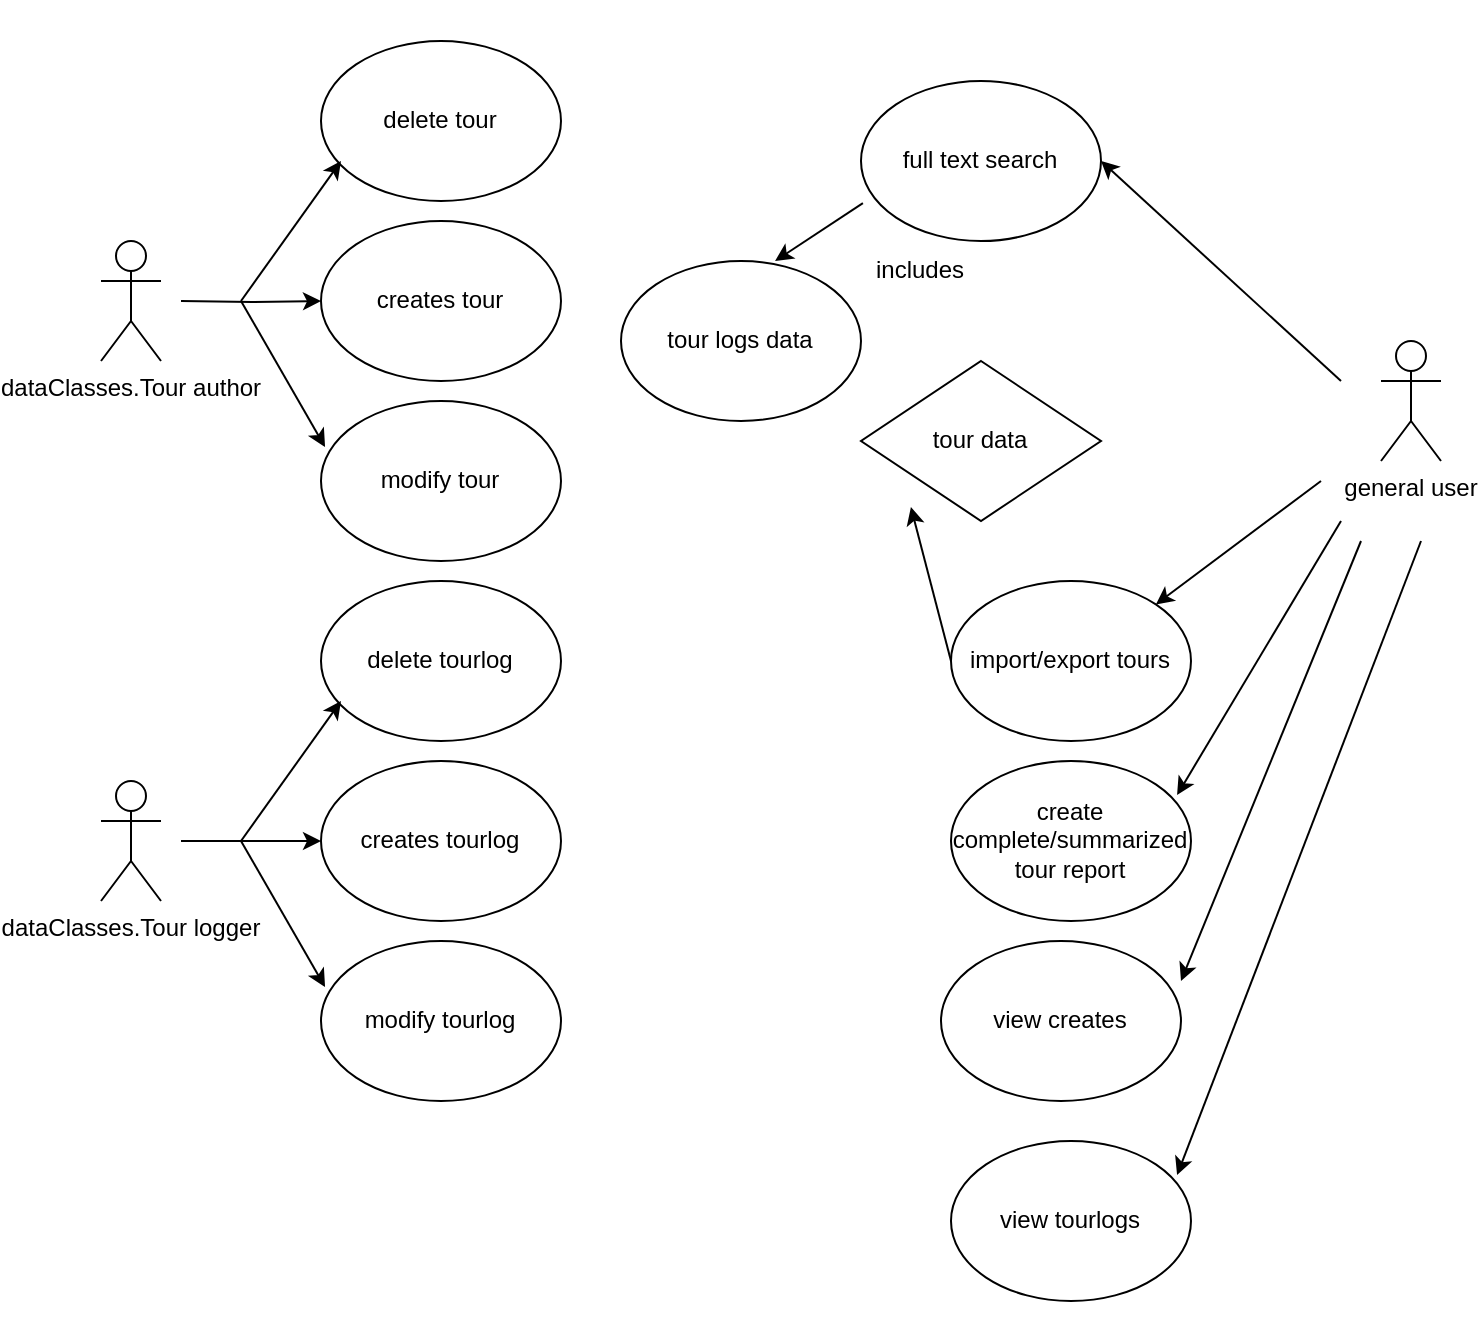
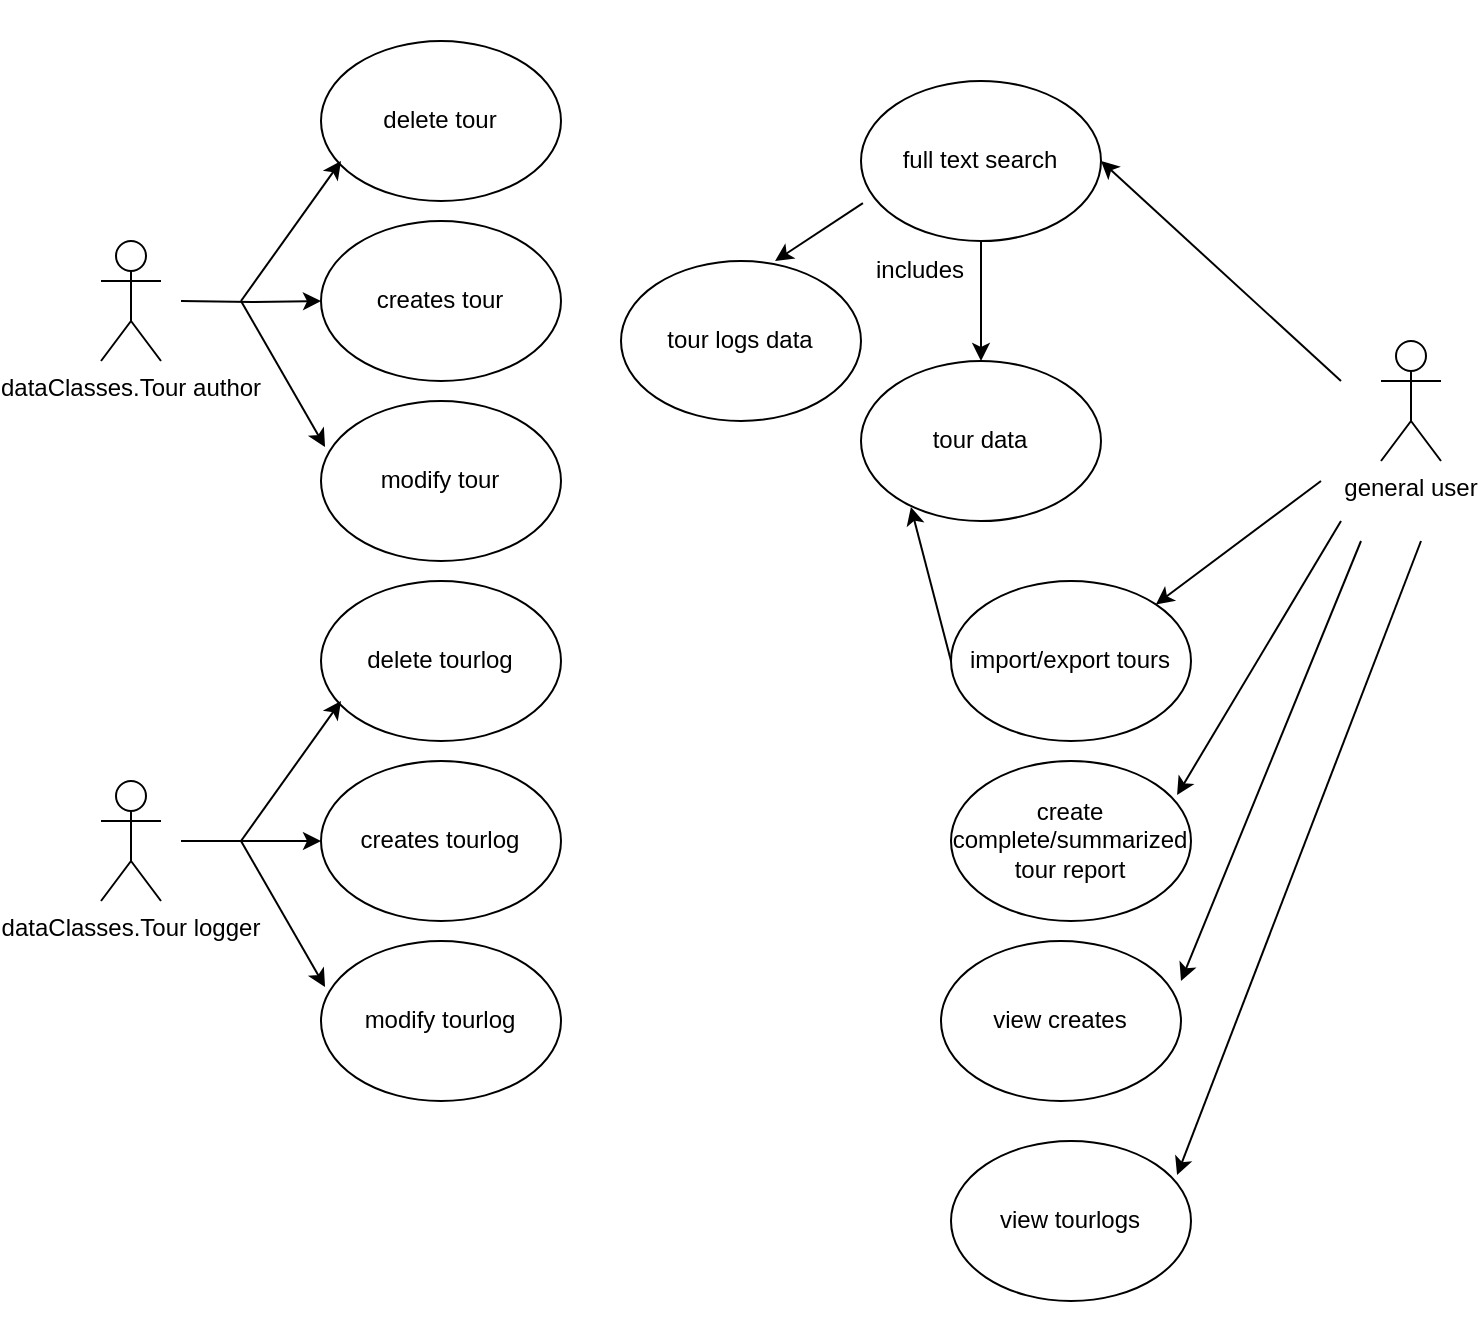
none -> (981, 294)
(981, 441) -> (981, 441)
